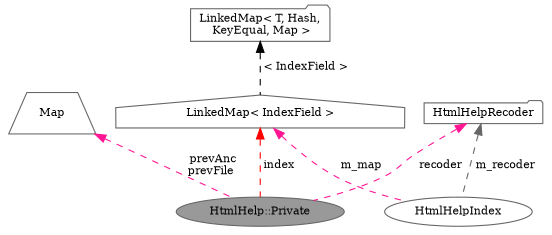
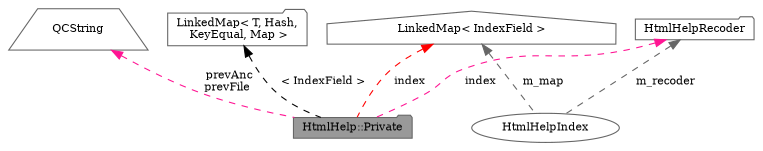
(260, 74) -> (278, 94)
(52, 113) -> (78, 29)
(439, 166) -> (479, 82)
(339, 178) -> (512, 83)
(260, 212) -> (353, 128)
